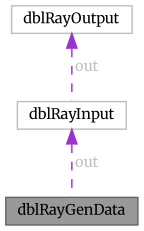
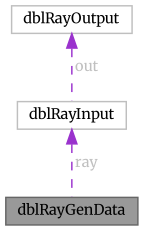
(86, 163) -> (86, 163)
